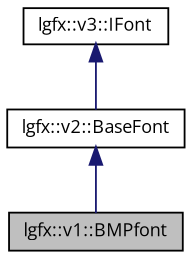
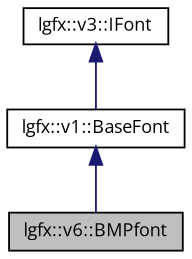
(96, 128) -> (96, 128)
(96, 232) -> (96, 232)
